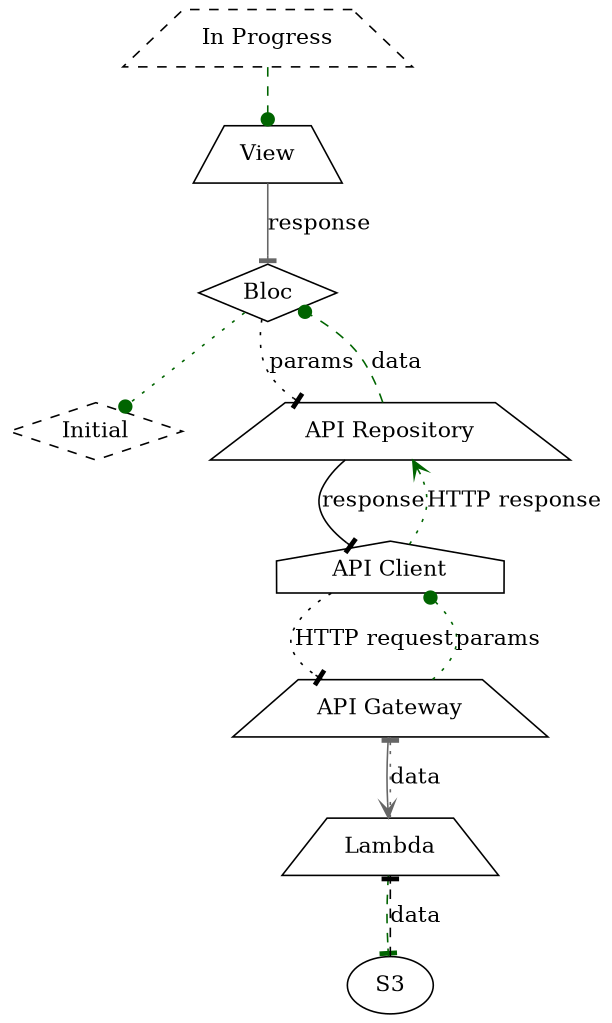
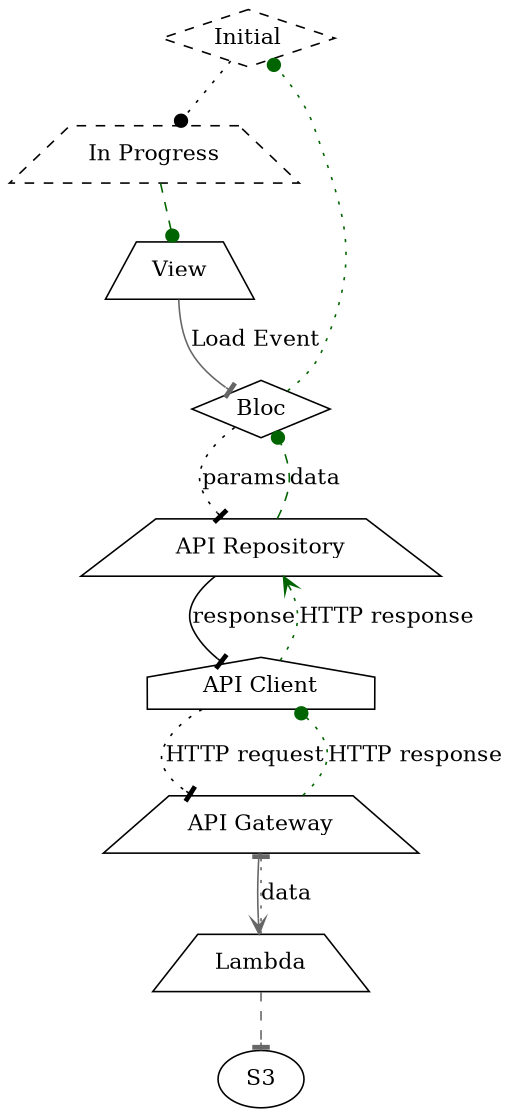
none -> (208, 88)
(319, 224) -> (256, 340)
(499, 639) -> (415, 755)
(387, 912) -> (261, 1017)
(390, 920) -> none
